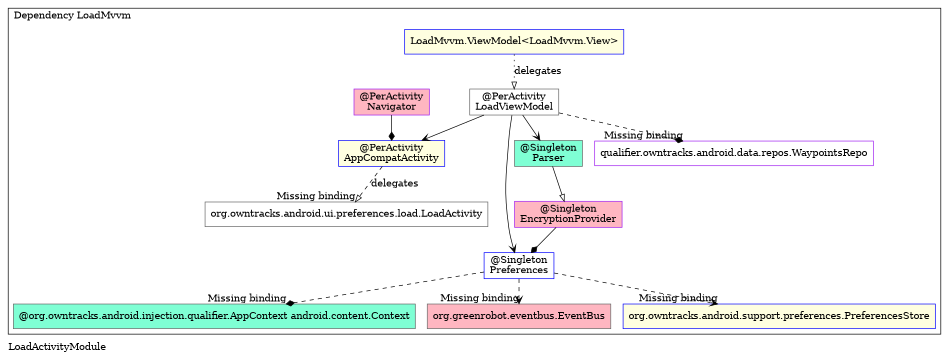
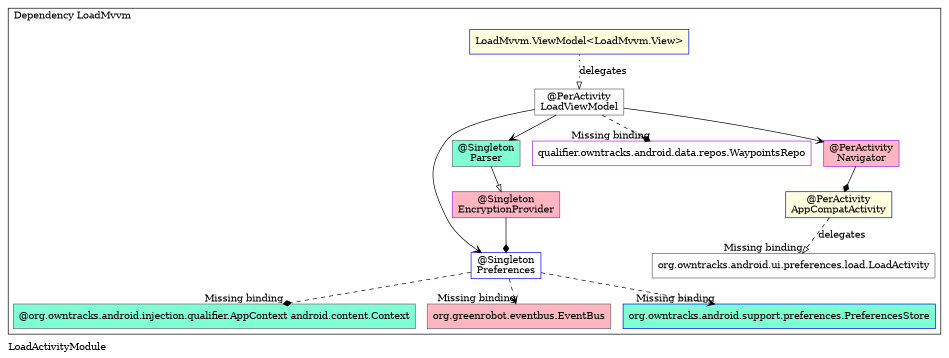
(456, 126) -> (721, 122)
(779, 316) -> (779, 316)
